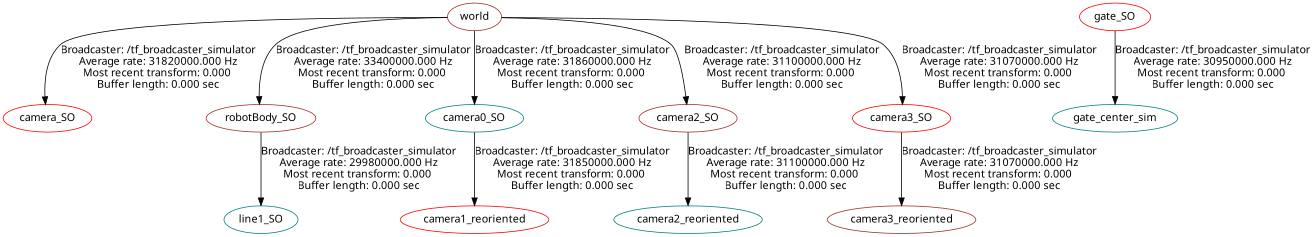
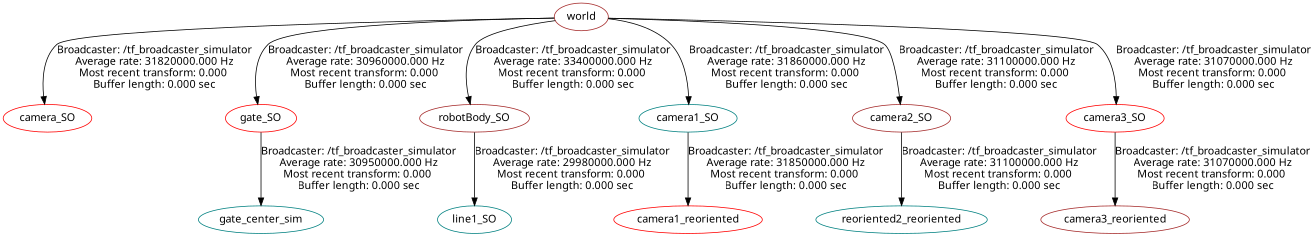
none -> (348, 28)
(475, 118) -> (688, 118)
(688, 220) -> (902, 220)
